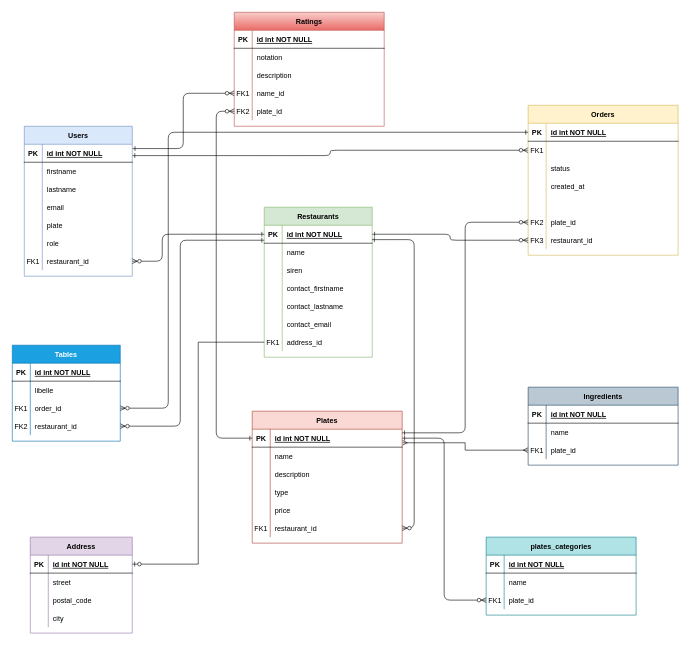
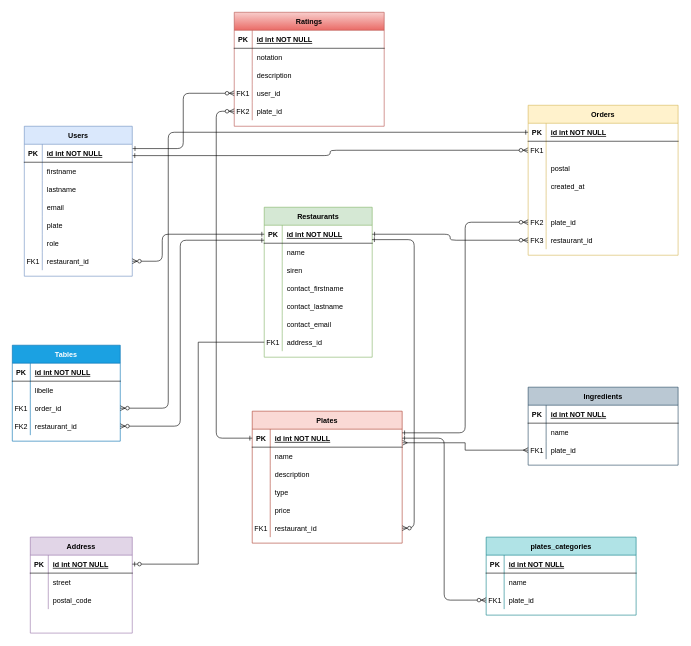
(270, 94) -> (270, 94)
(563, 169) -> (562, 169)
(90, 618) -> none
